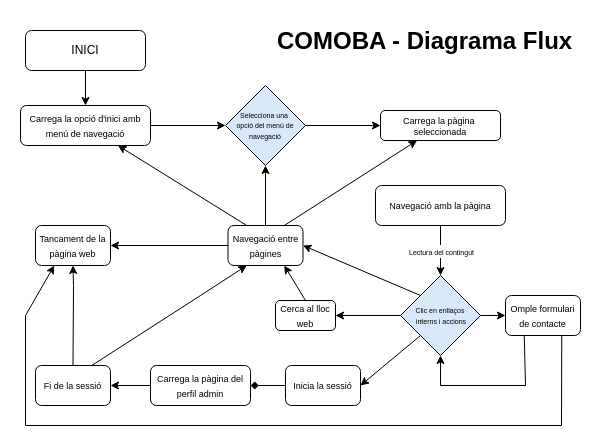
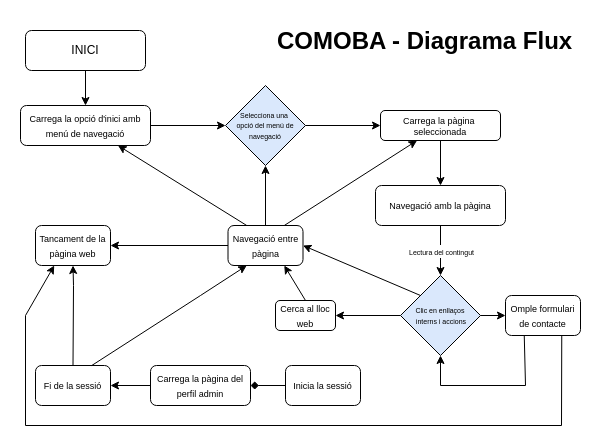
none -> (441, 160)
(266, 246) -> (266, 246)
(393, 358) -> none
